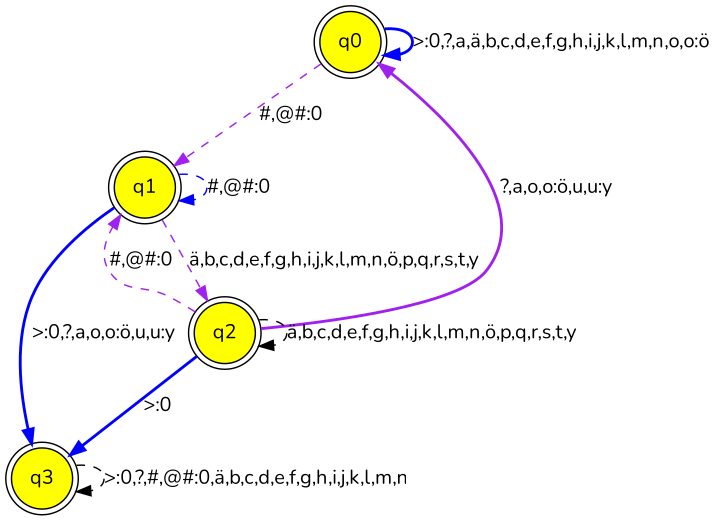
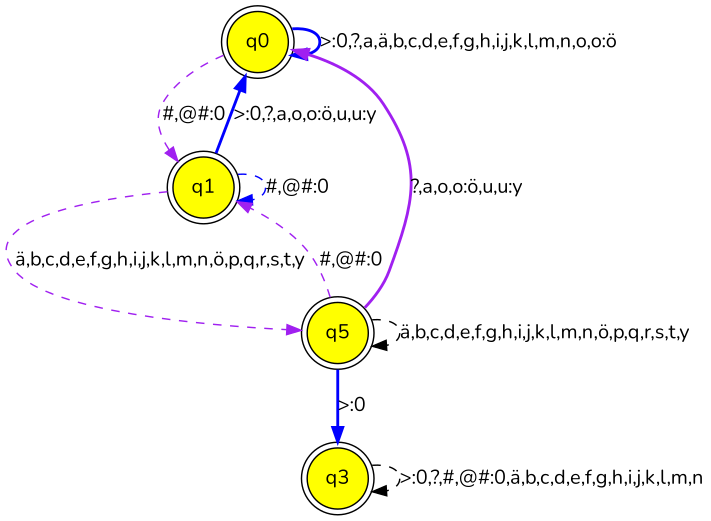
(30, 302) -> (228, 122)
(225, 333) -> (338, 333)
